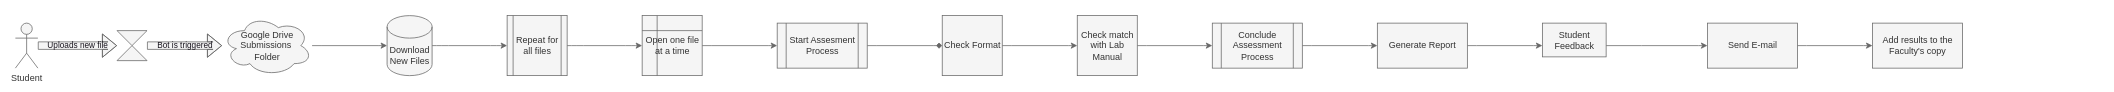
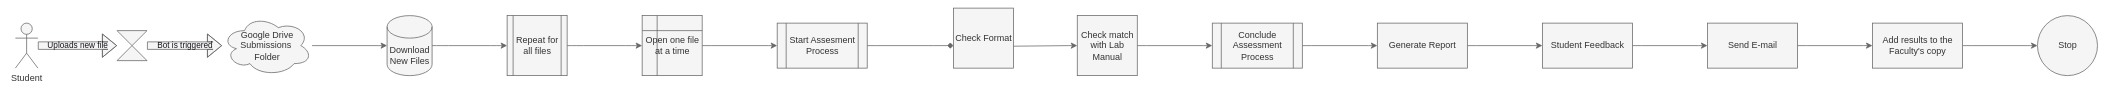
(1574, 40) -> (1587, 45)
(972, 45) -> (983, 38)
none -> (1999, 45)
none -> (2067, 45)
